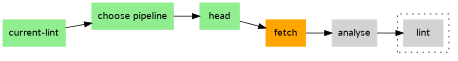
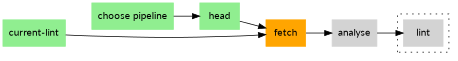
(75, 26) -> (162, 37)
